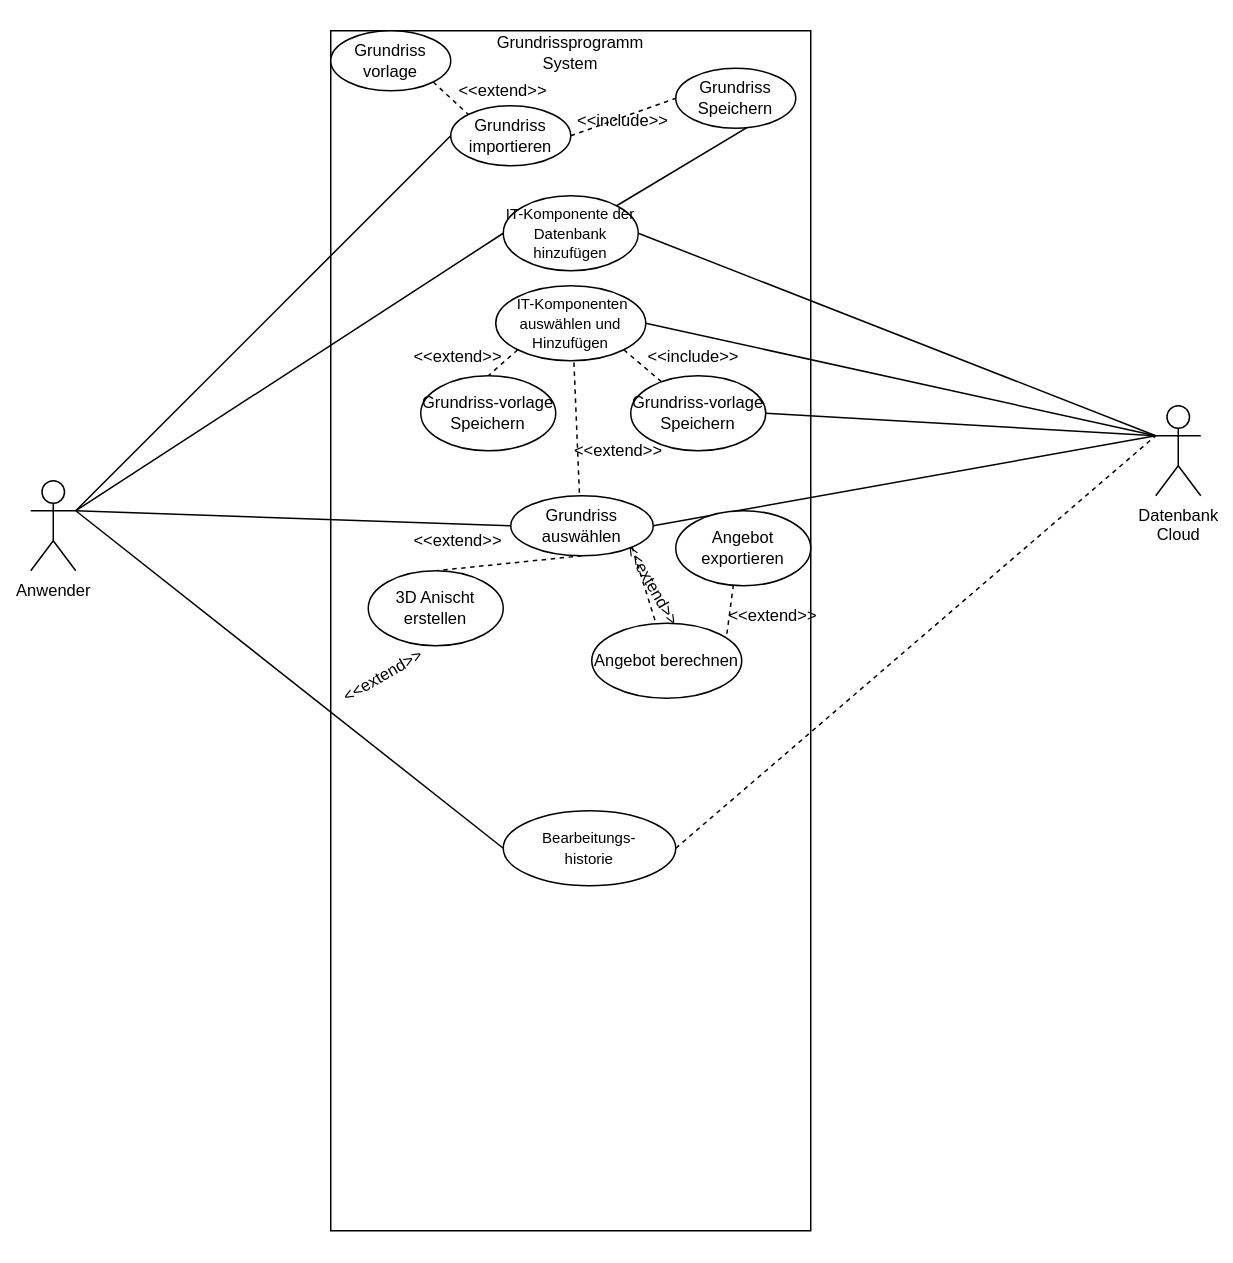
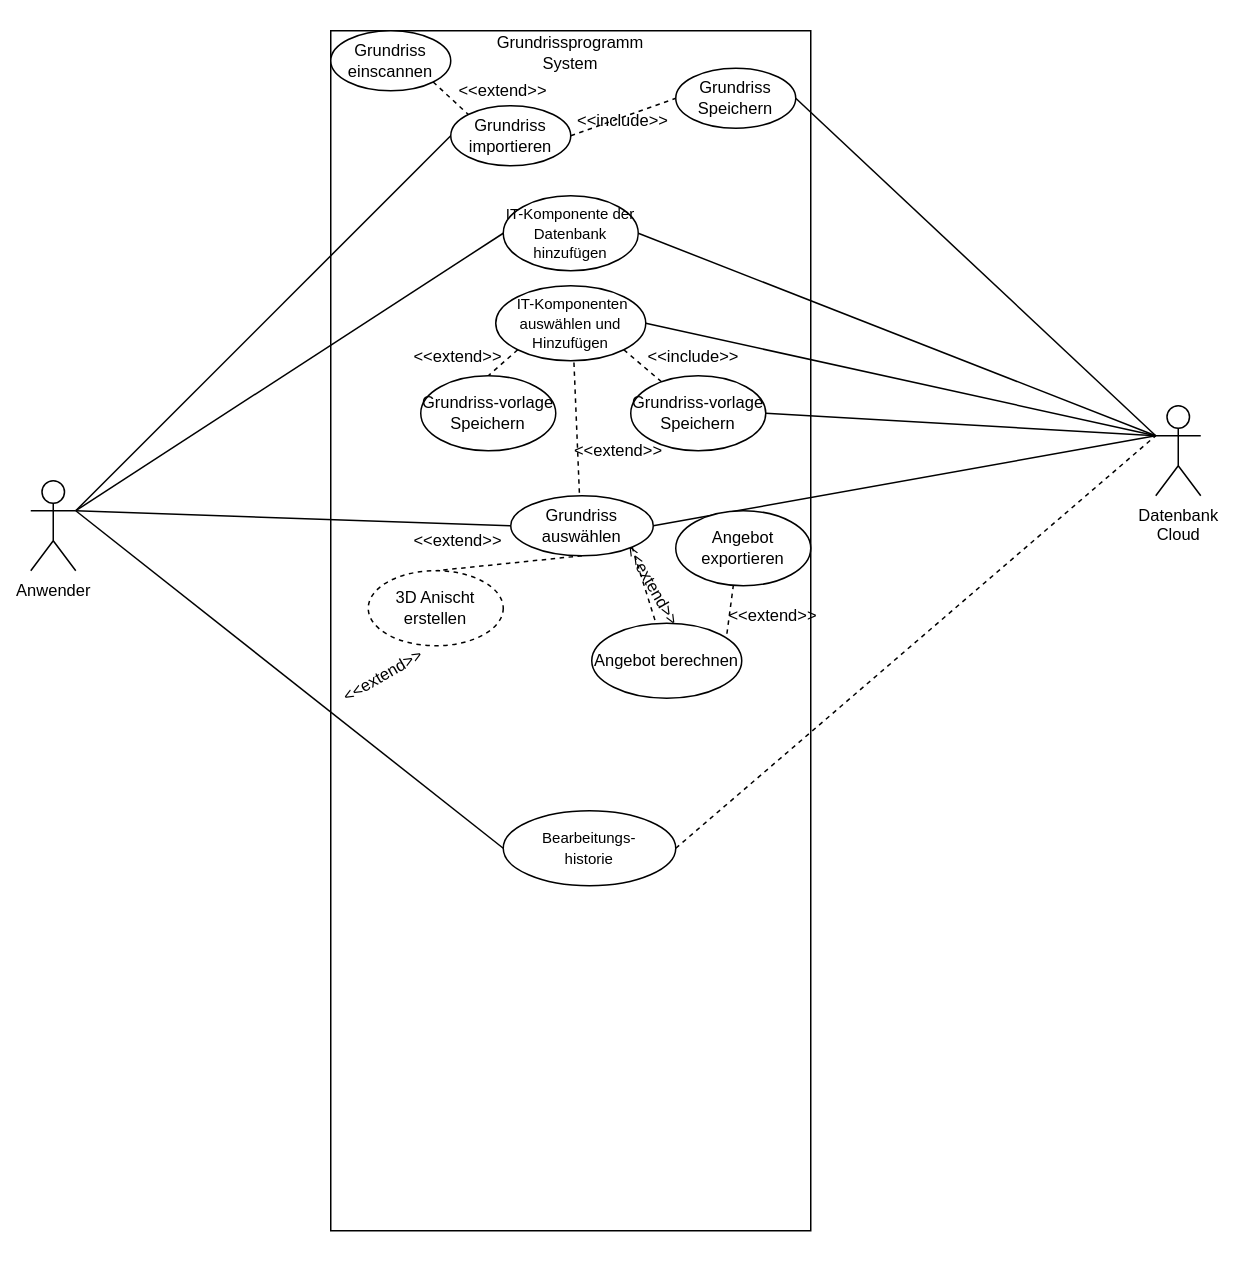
(391, 61) -> (391, 61)
(681, 167) -> (974, 265)
(436, 608) -> (436, 608)
